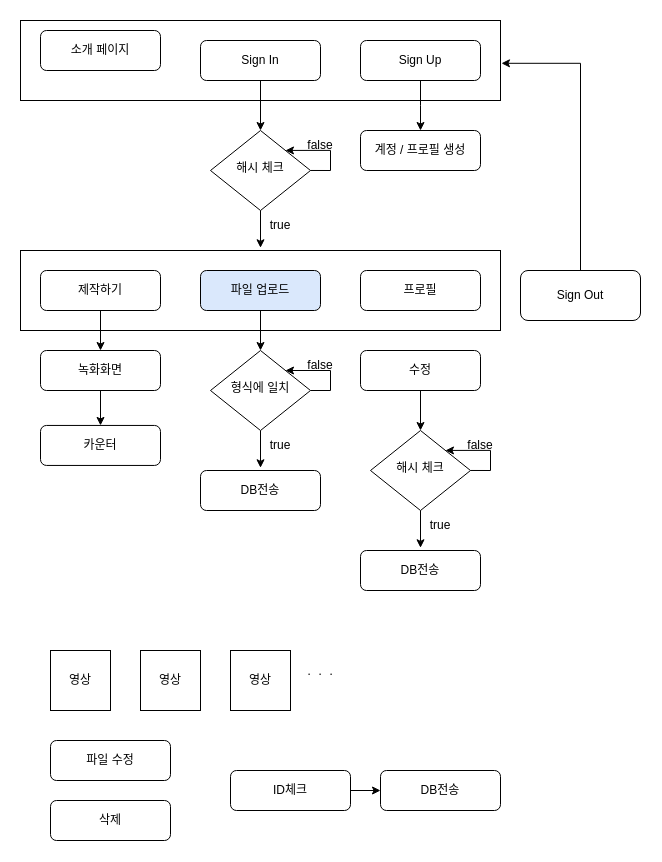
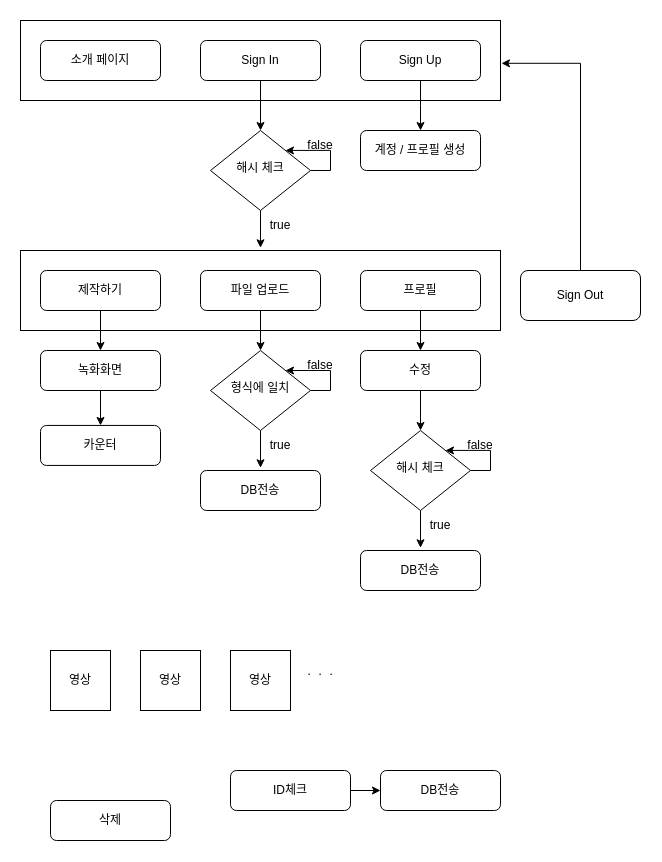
(101, 51) -> (101, 61)
(261, 291) -> (261, 291)
none -> (421, 327)
(111, 761) -> none
